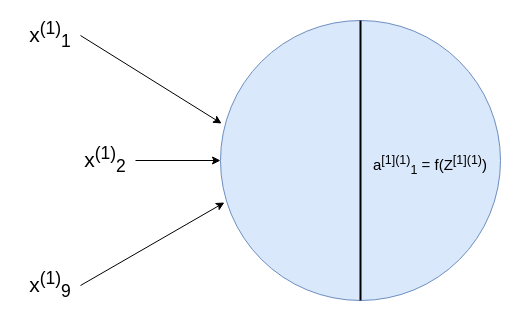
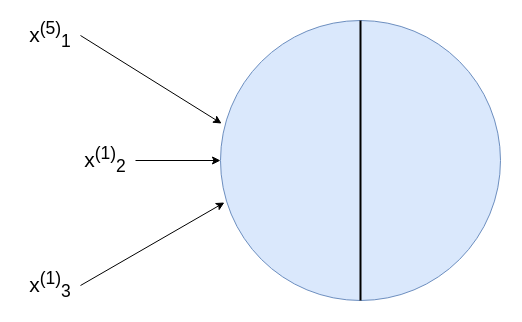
(51, 36) -> (51, 36)
(431, 166) -> none
(51, 286) -> (51, 286)
